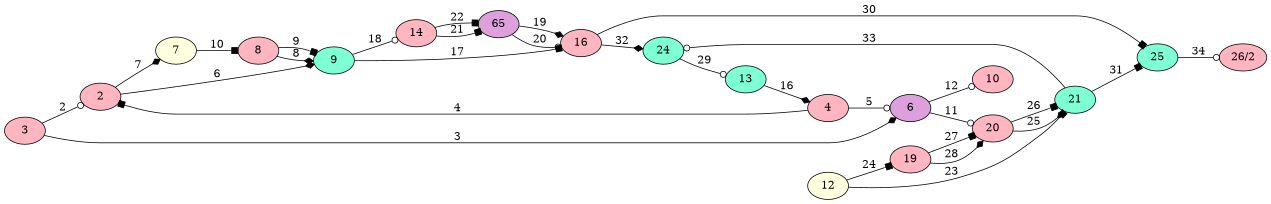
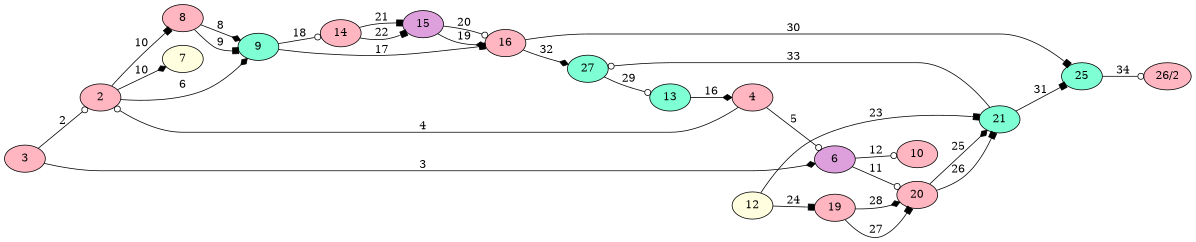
(499, 24) -> (423, 24)
(213, 51) -> (137, 59)
(663, 51) -> (588, 69)
(138, 65) -> (142, 71)
(466, 114) -> (430, 132)
